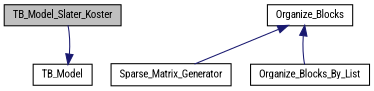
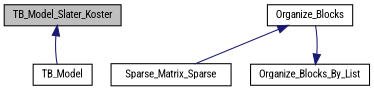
(70, 40) -> (56, 50)
(303, 50) -> (317, 40)
(171, 75) -> (171, 75)
